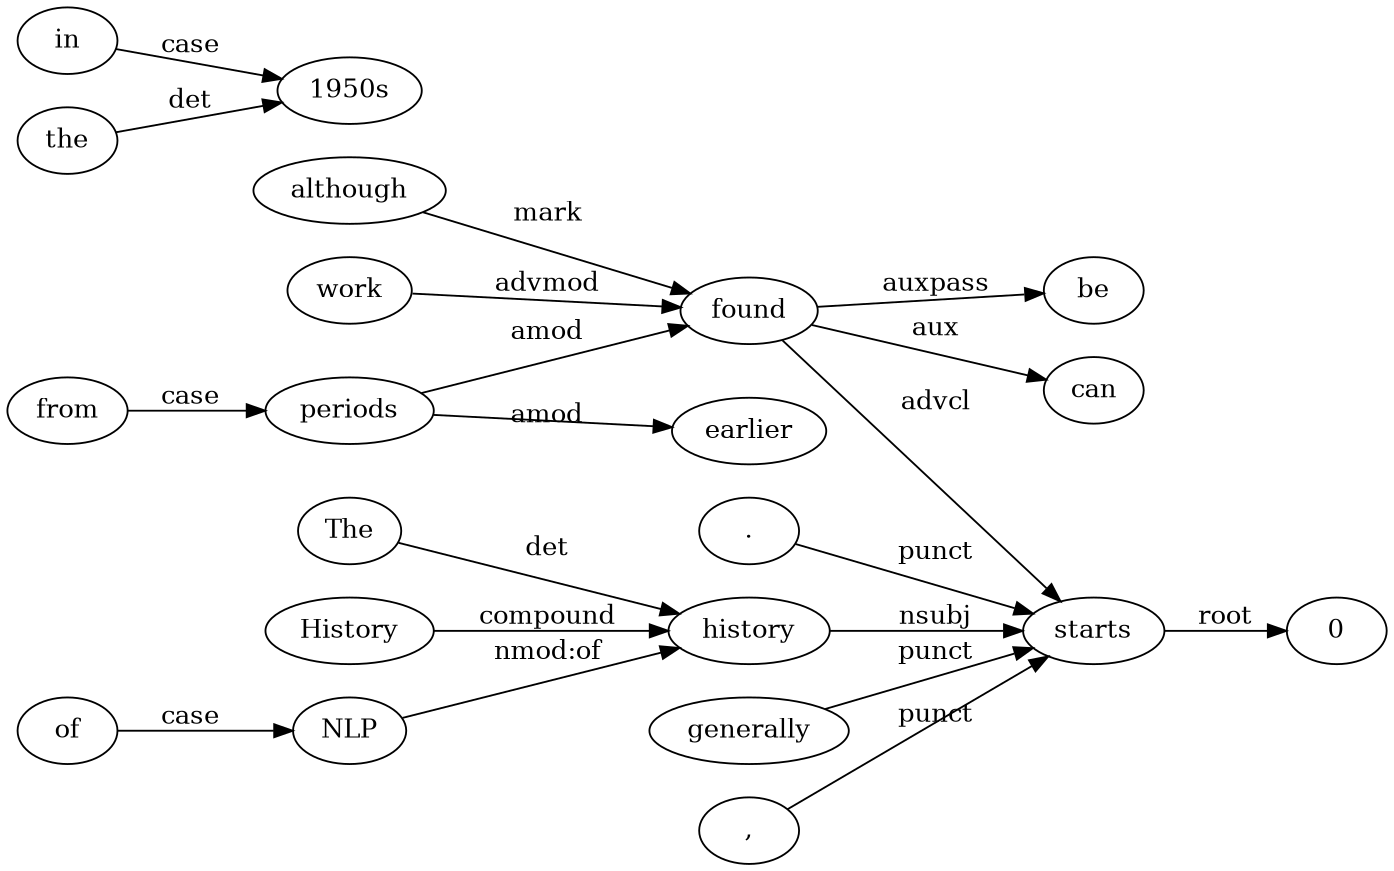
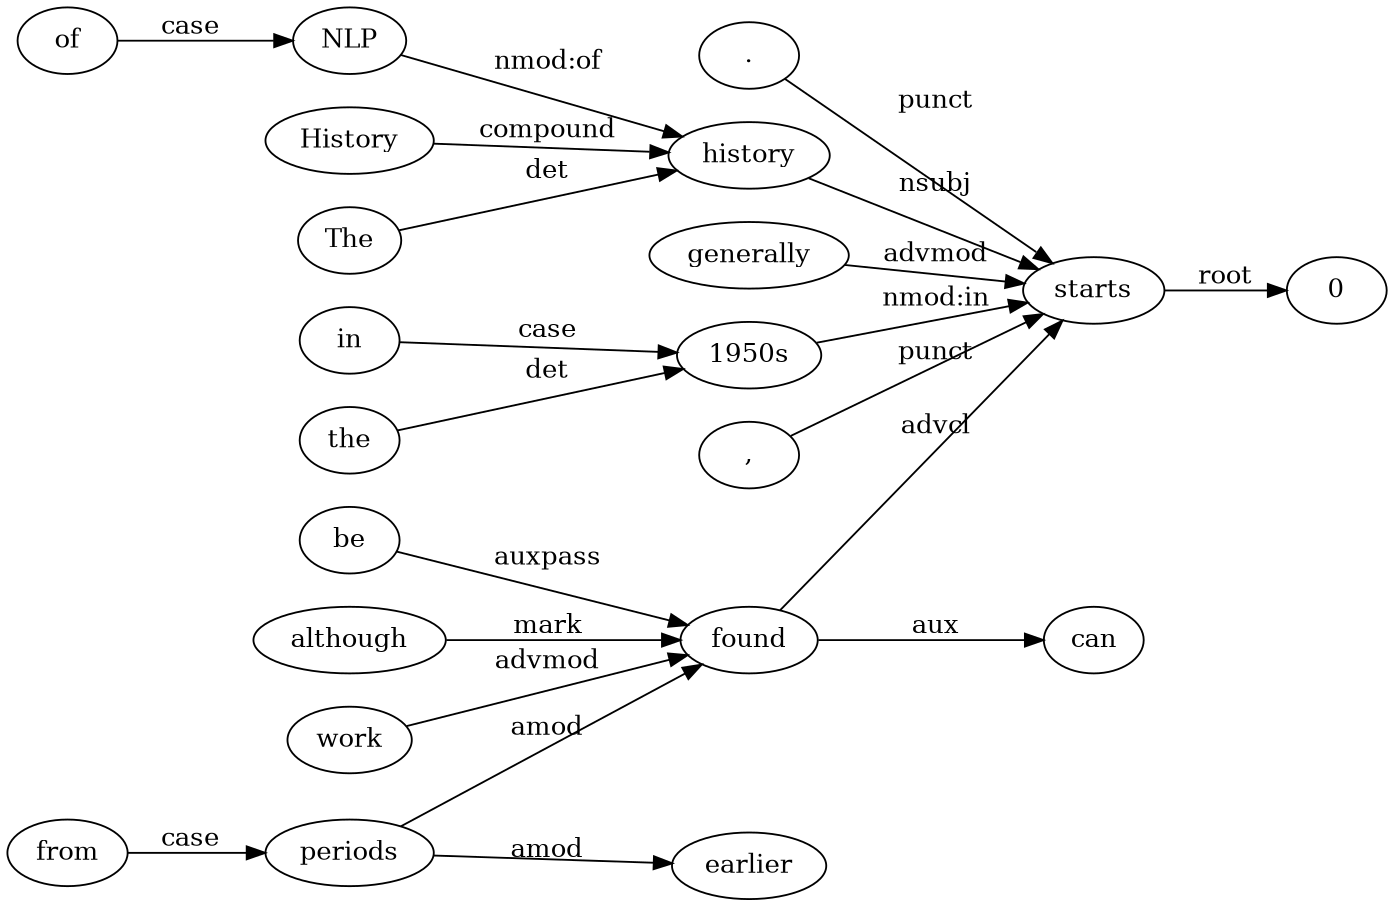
(921, 301) -> (533, 586)
none -> (913, 324)
(936, 652) -> (936, 254)
